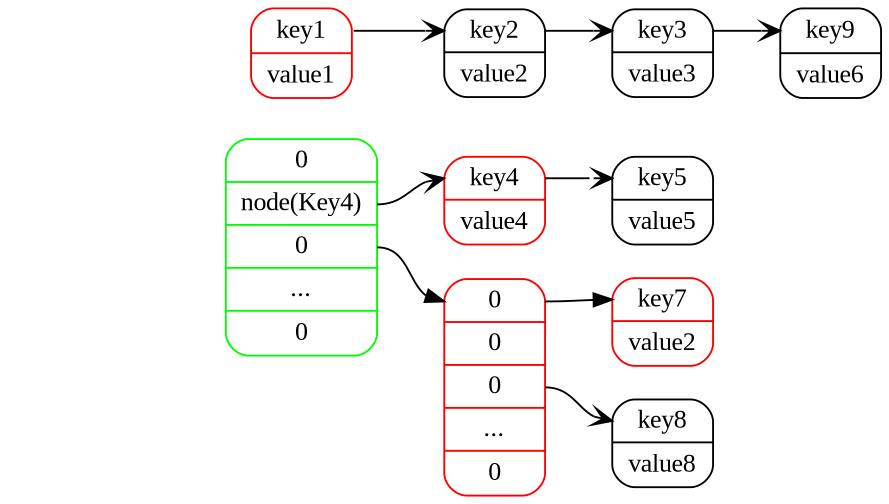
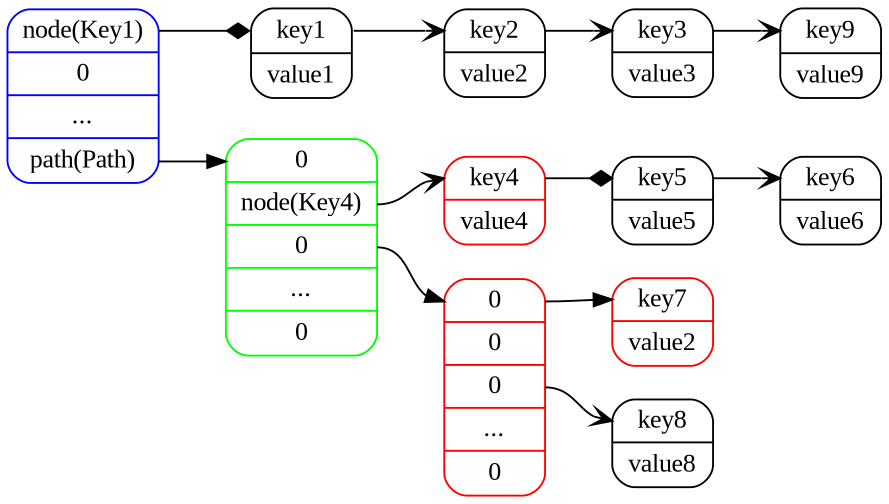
(301, 53) -> (301, 53)
(831, 75) -> (831, 75)
none -> (83, 96)
(567, 178) -> (567, 178)
none -> (831, 201)
